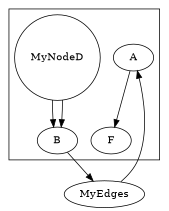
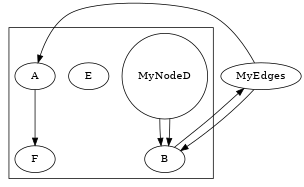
none -> (89, 76)
none -> (222, 120)
